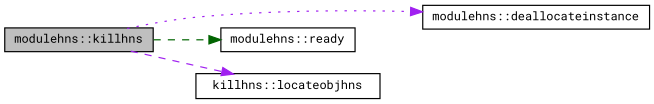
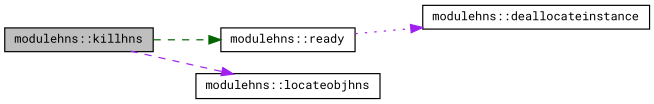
(268, 12) -> (383, 31)
(288, 86) -> (288, 86)
